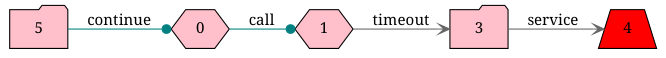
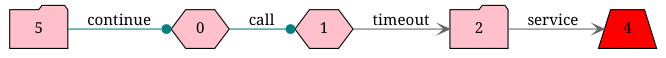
(479, 29) -> (479, 29)
